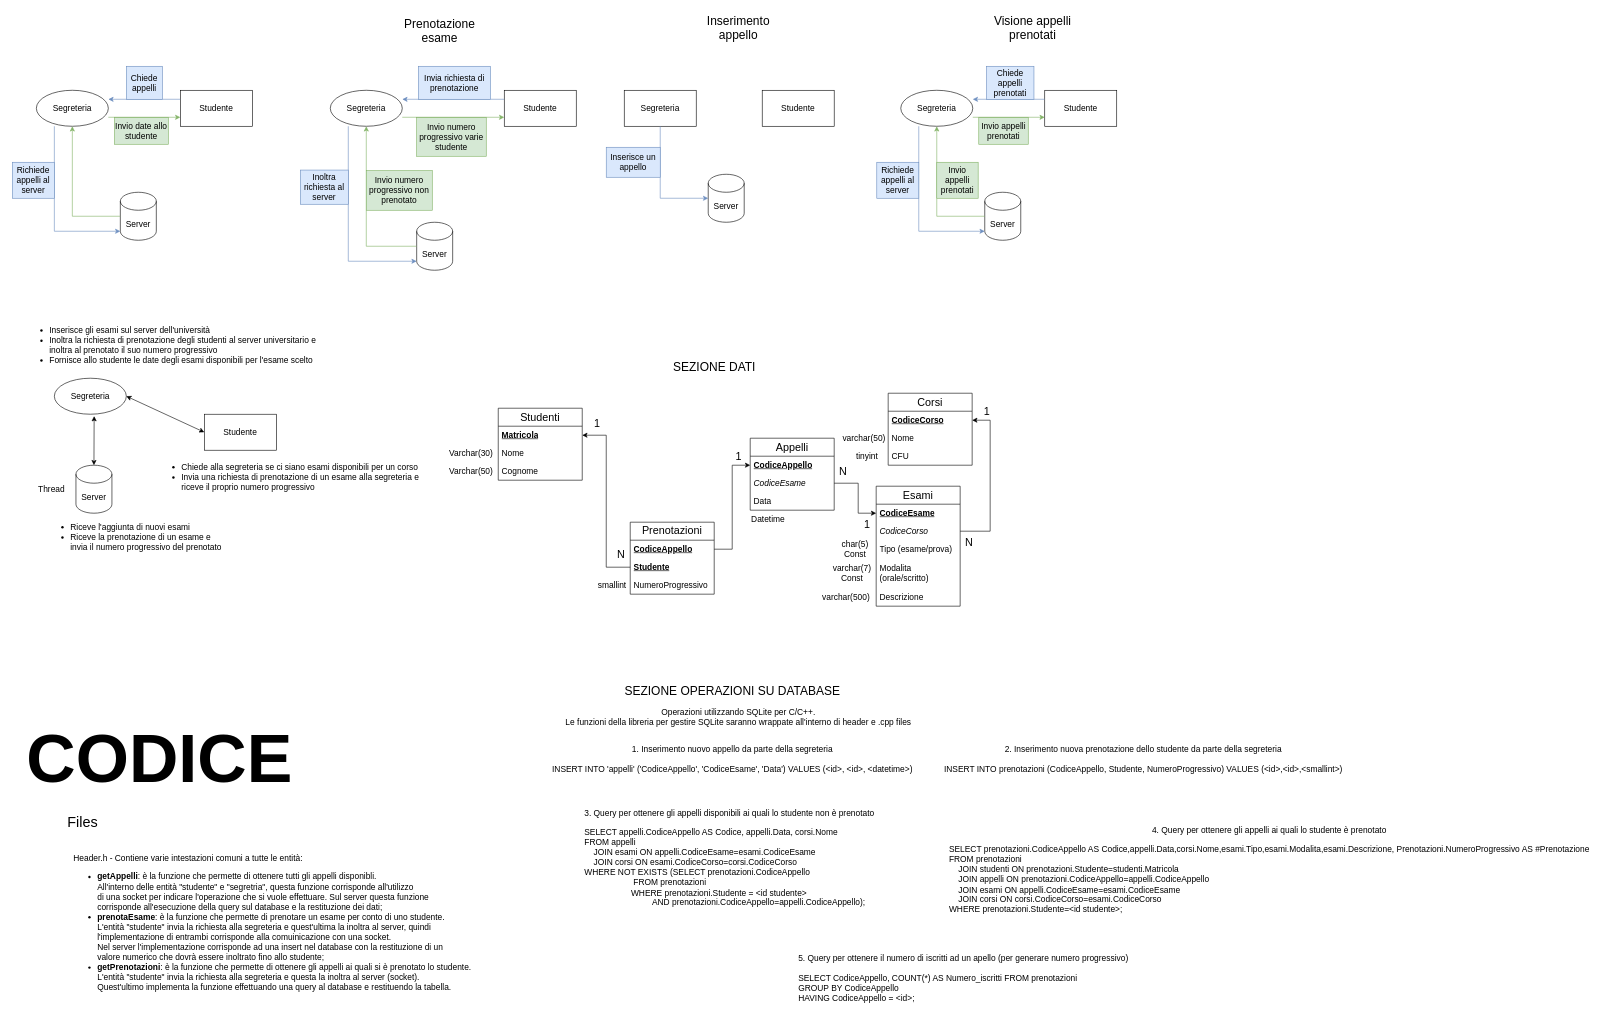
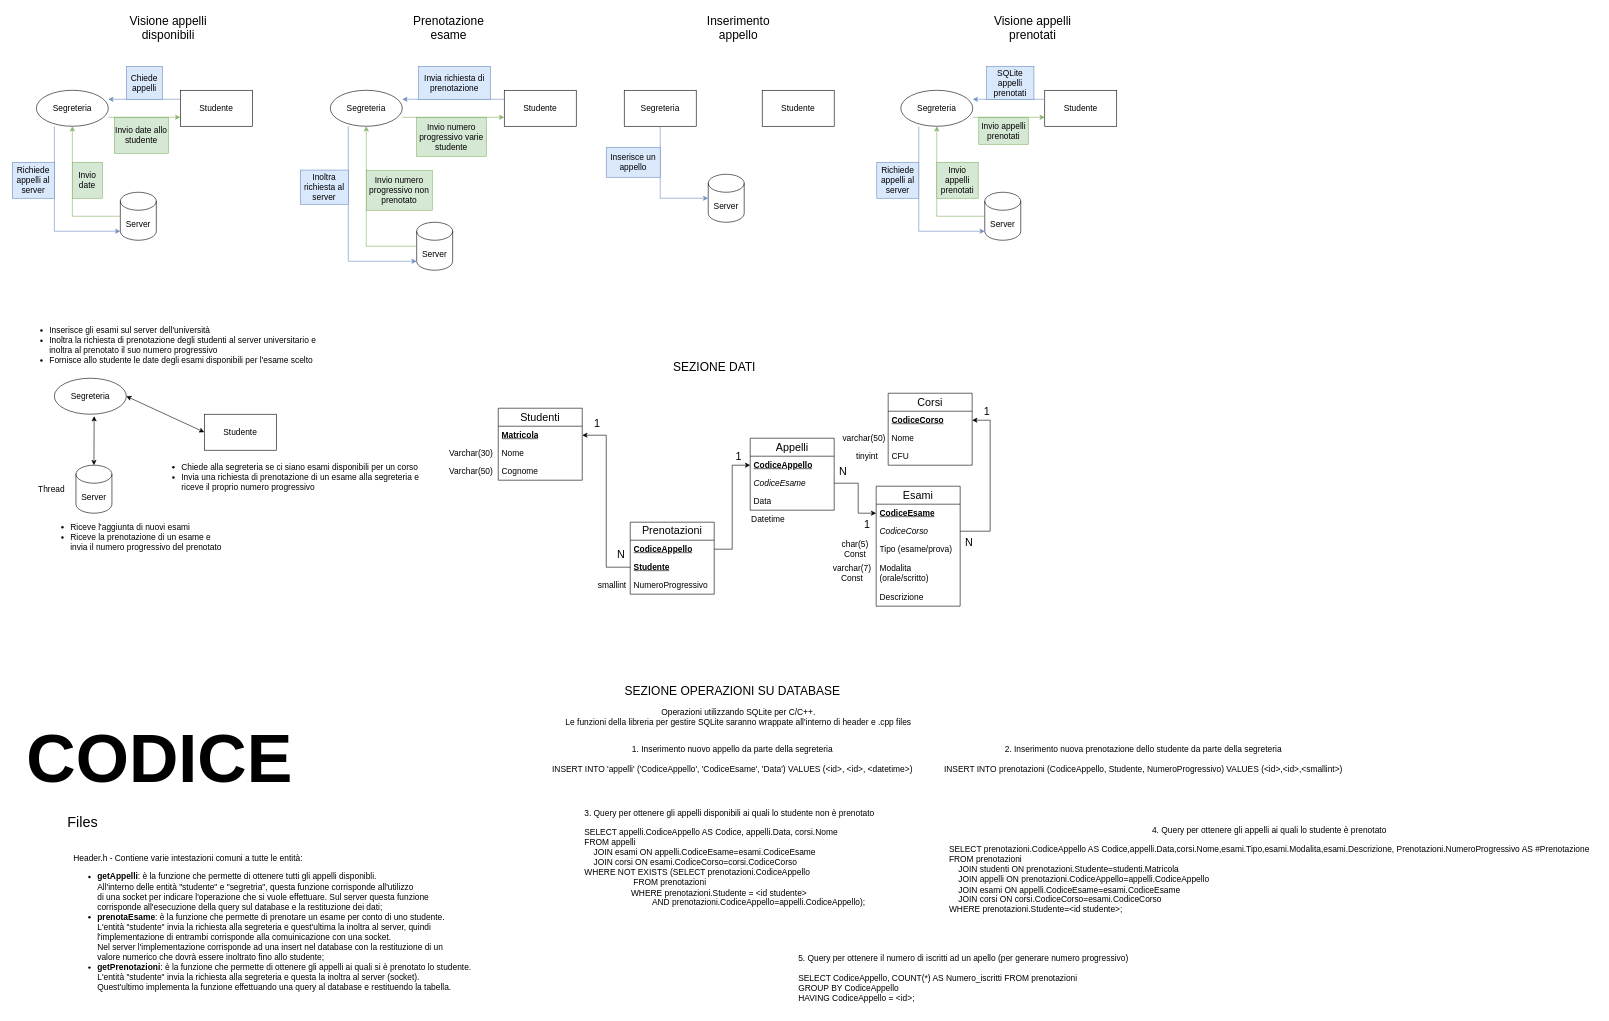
none -> (168, 27)
(440, 30) -> (449, 27)
(1010, 83) -> (1010, 83)
(141, 131) -> (141, 135)
none -> (87, 180)
(846, 597) -> none
